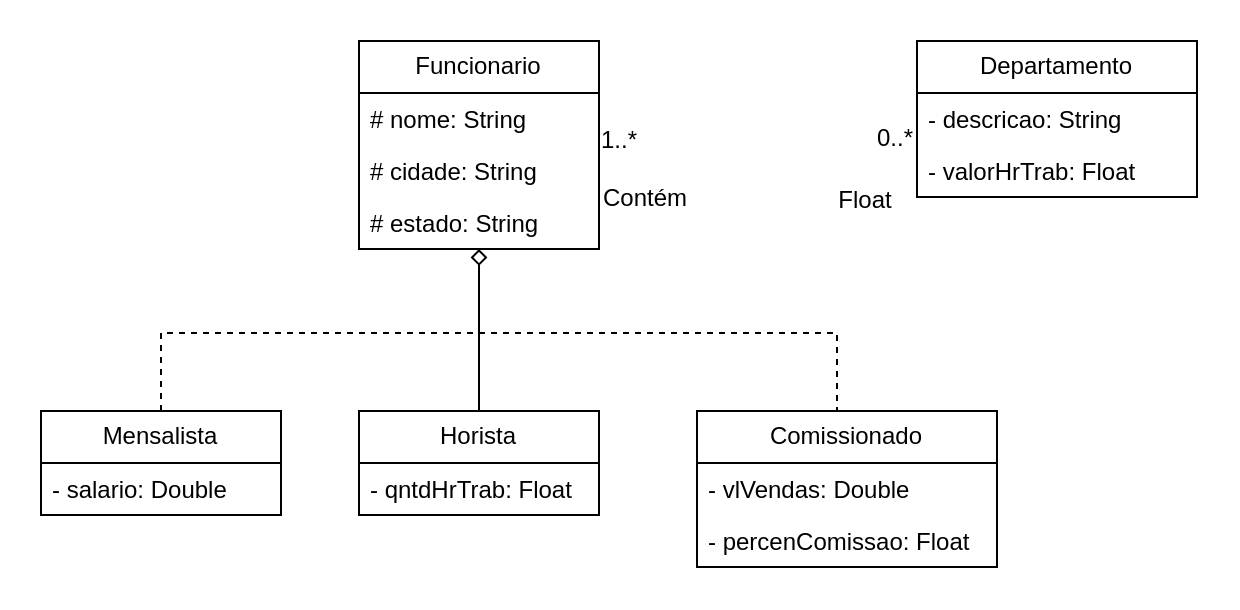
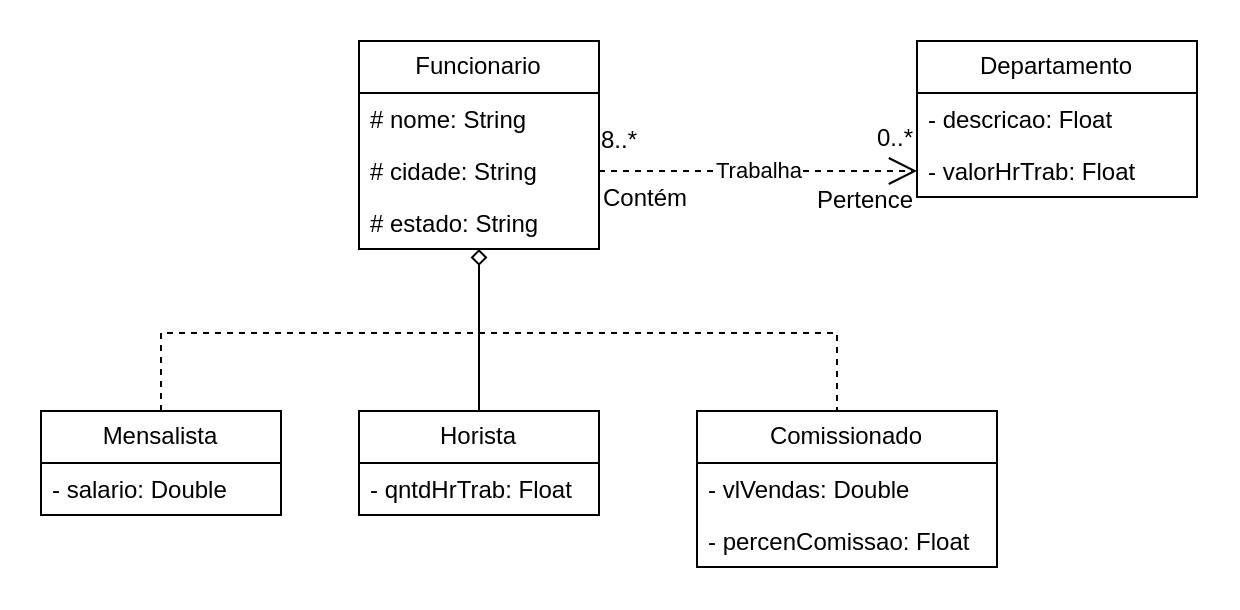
(1041, 121) -> (1034, 121)
(620, 141) -> (620, 141)
none -> (755, 171)
(866, 201) -> (866, 201)
